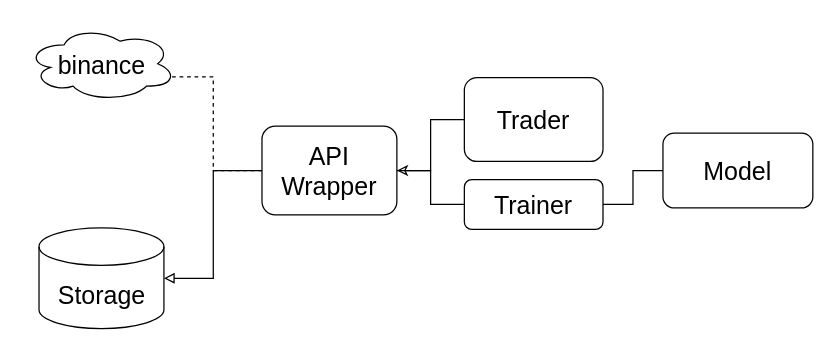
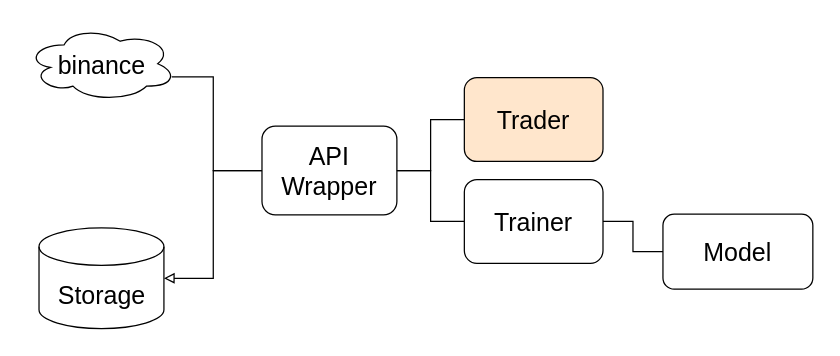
(213, 102) -> (213, 102)
(464, 120) -> (464, 120)
(534, 120) -> (534, 120)
(738, 171) -> (738, 252)
(534, 205) -> (534, 222)
